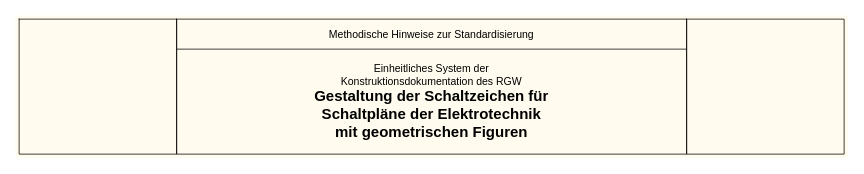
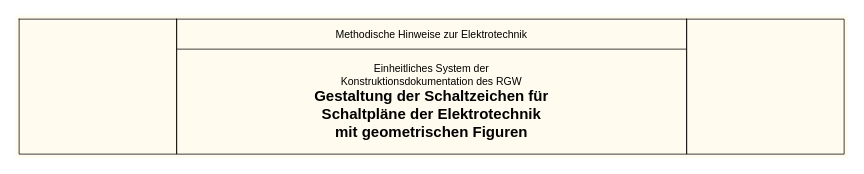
(432, 34) -> (432, 34)
